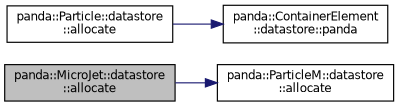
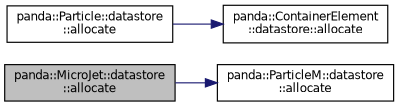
(305, 24) -> (305, 24)
